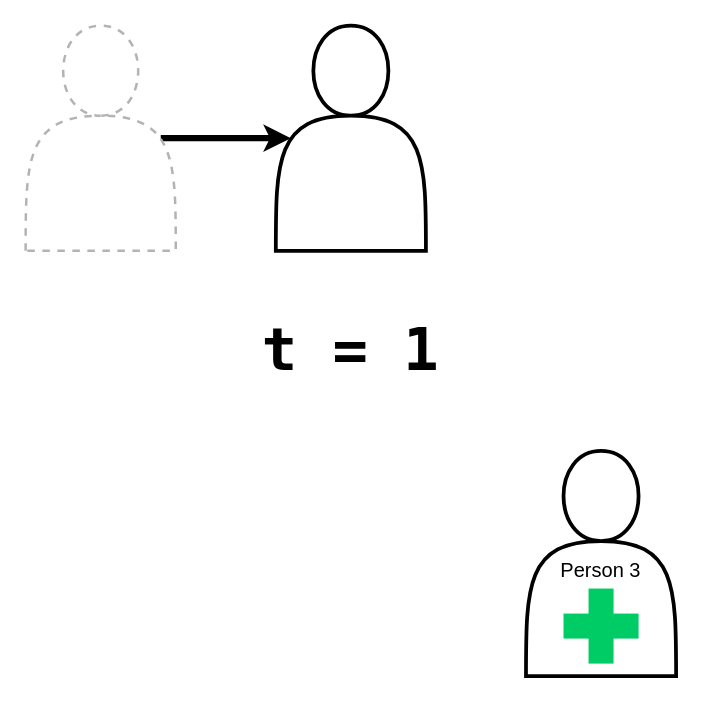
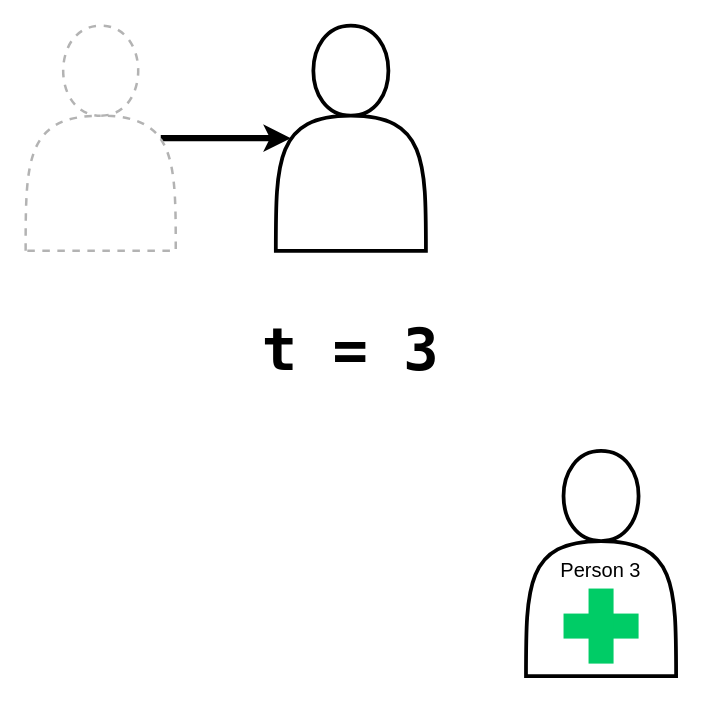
(351, 351) -> (351, 351)
